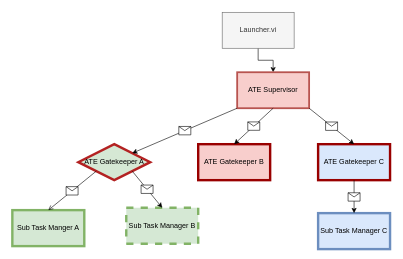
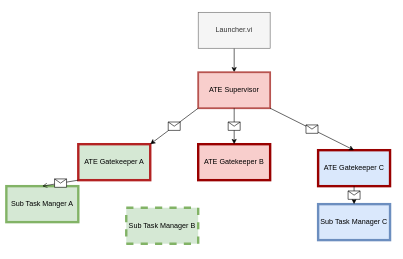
(258, 30) -> (234, 30)
(273, 90) -> (234, 90)
(114, 162) -> (114, 162)
(354, 162) -> (354, 168)
(144, 185) -> none
(48, 228) -> (42, 204)
(354, 231) -> (354, 222)
